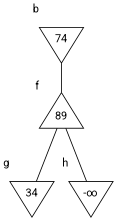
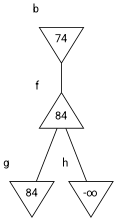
(61, 116) -> (61, 116)
(32, 193) -> (32, 193)
